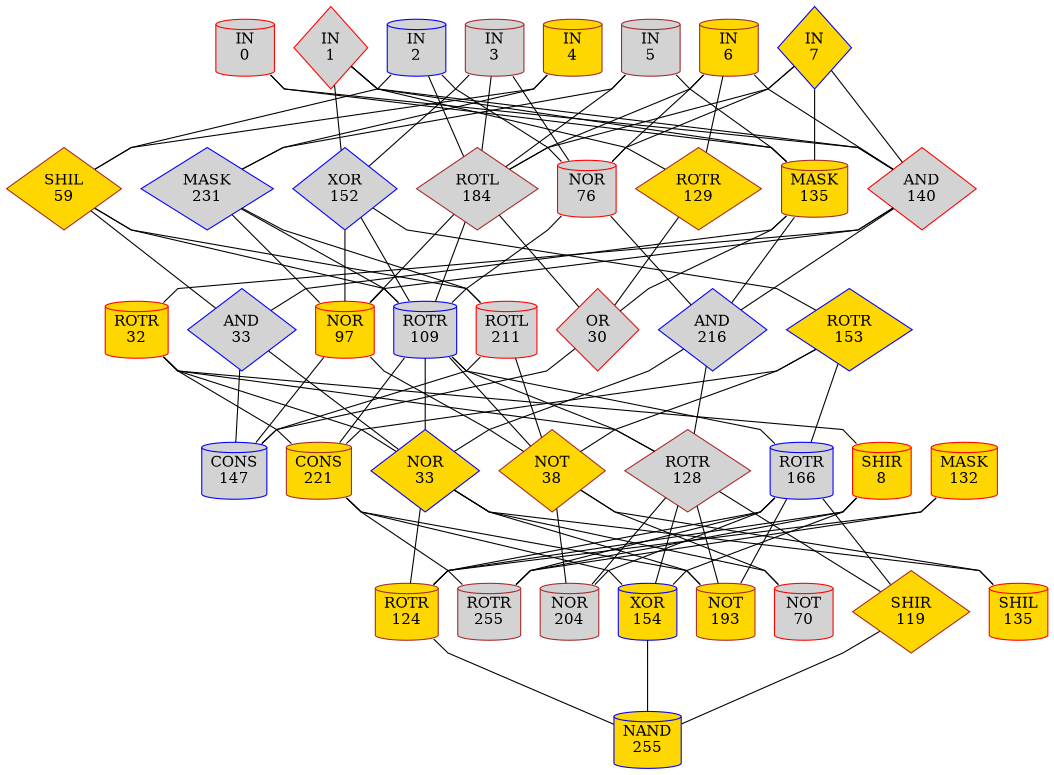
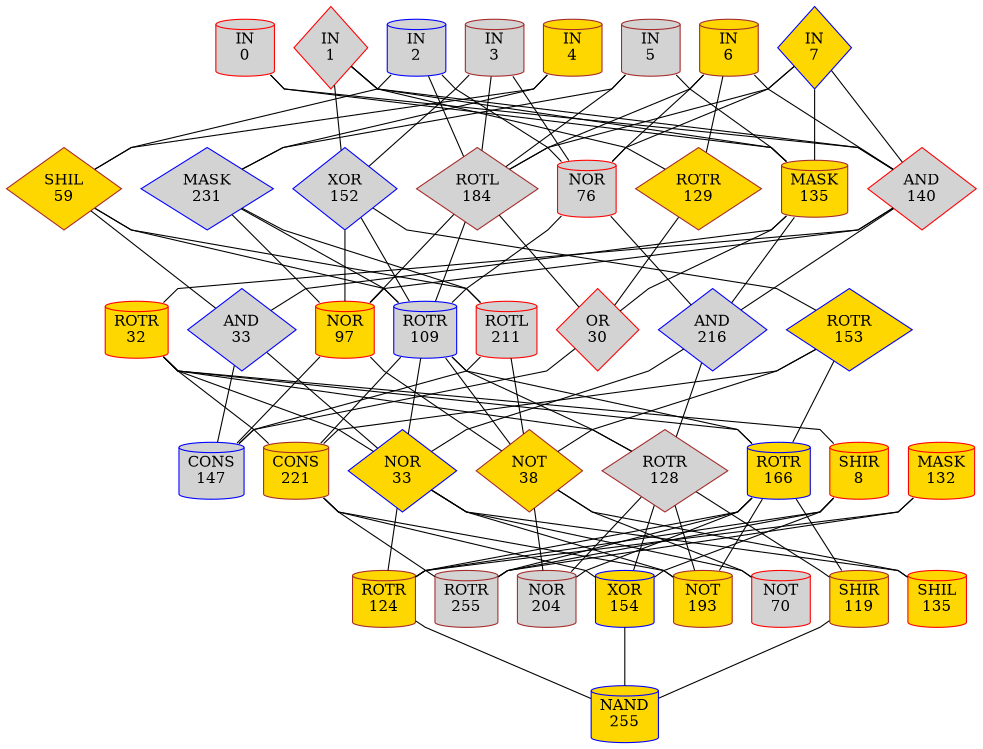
none -> (458, 400)
(802, 471) -> (779, 471)
(911, 612) -> (859, 599)
